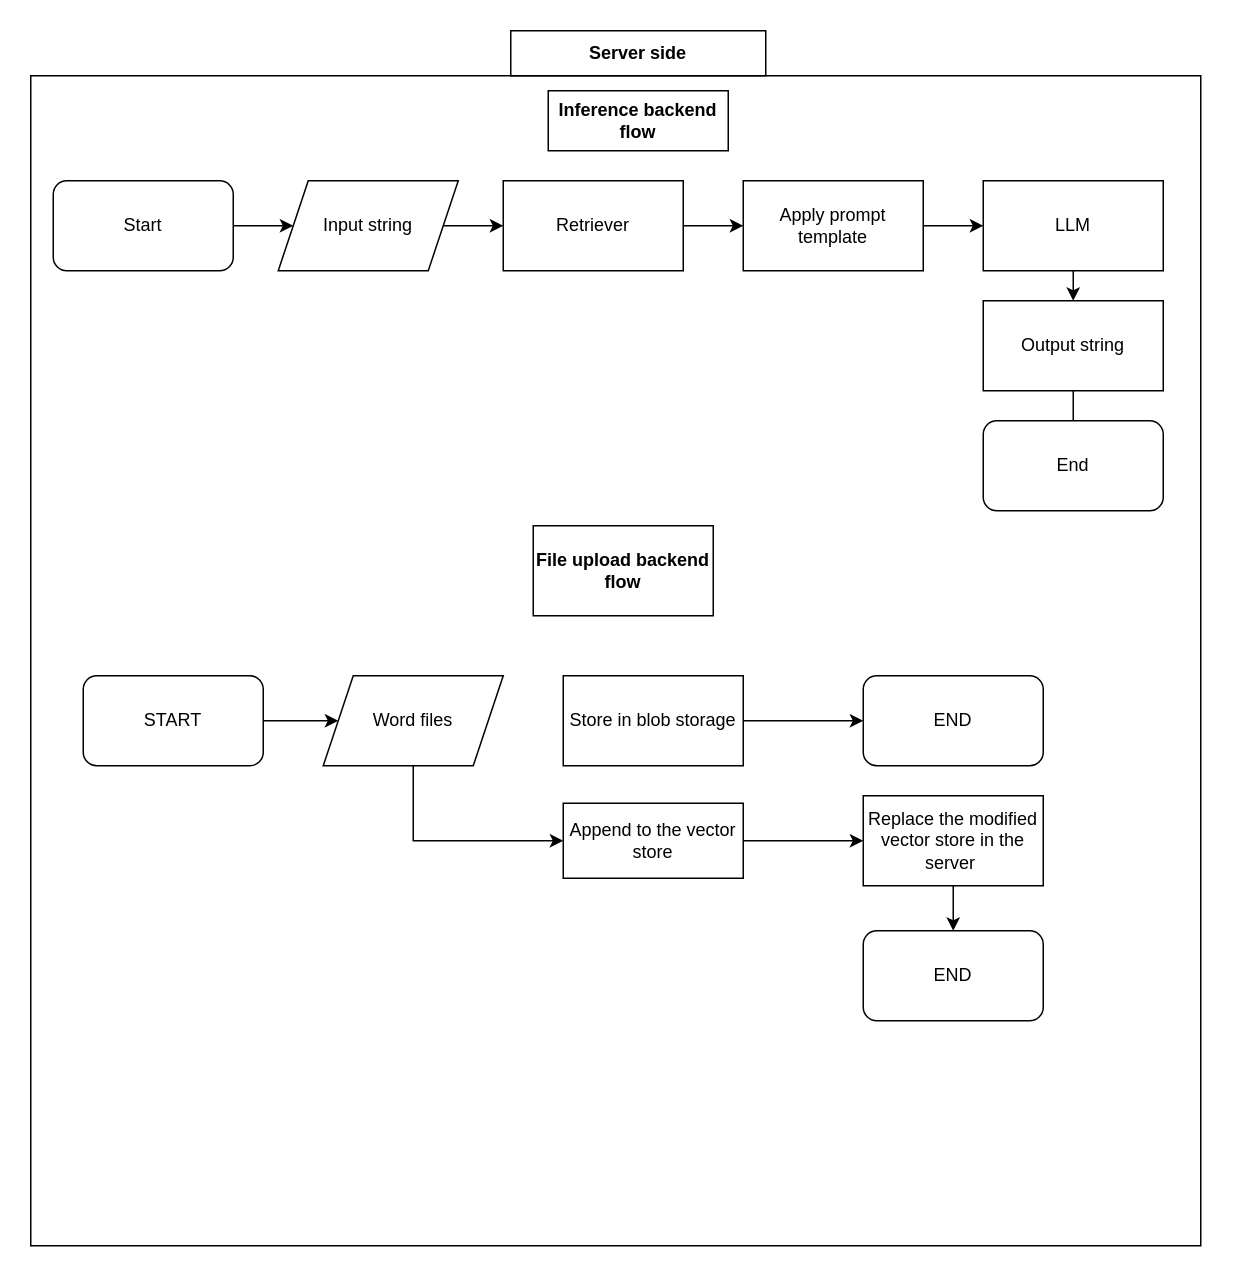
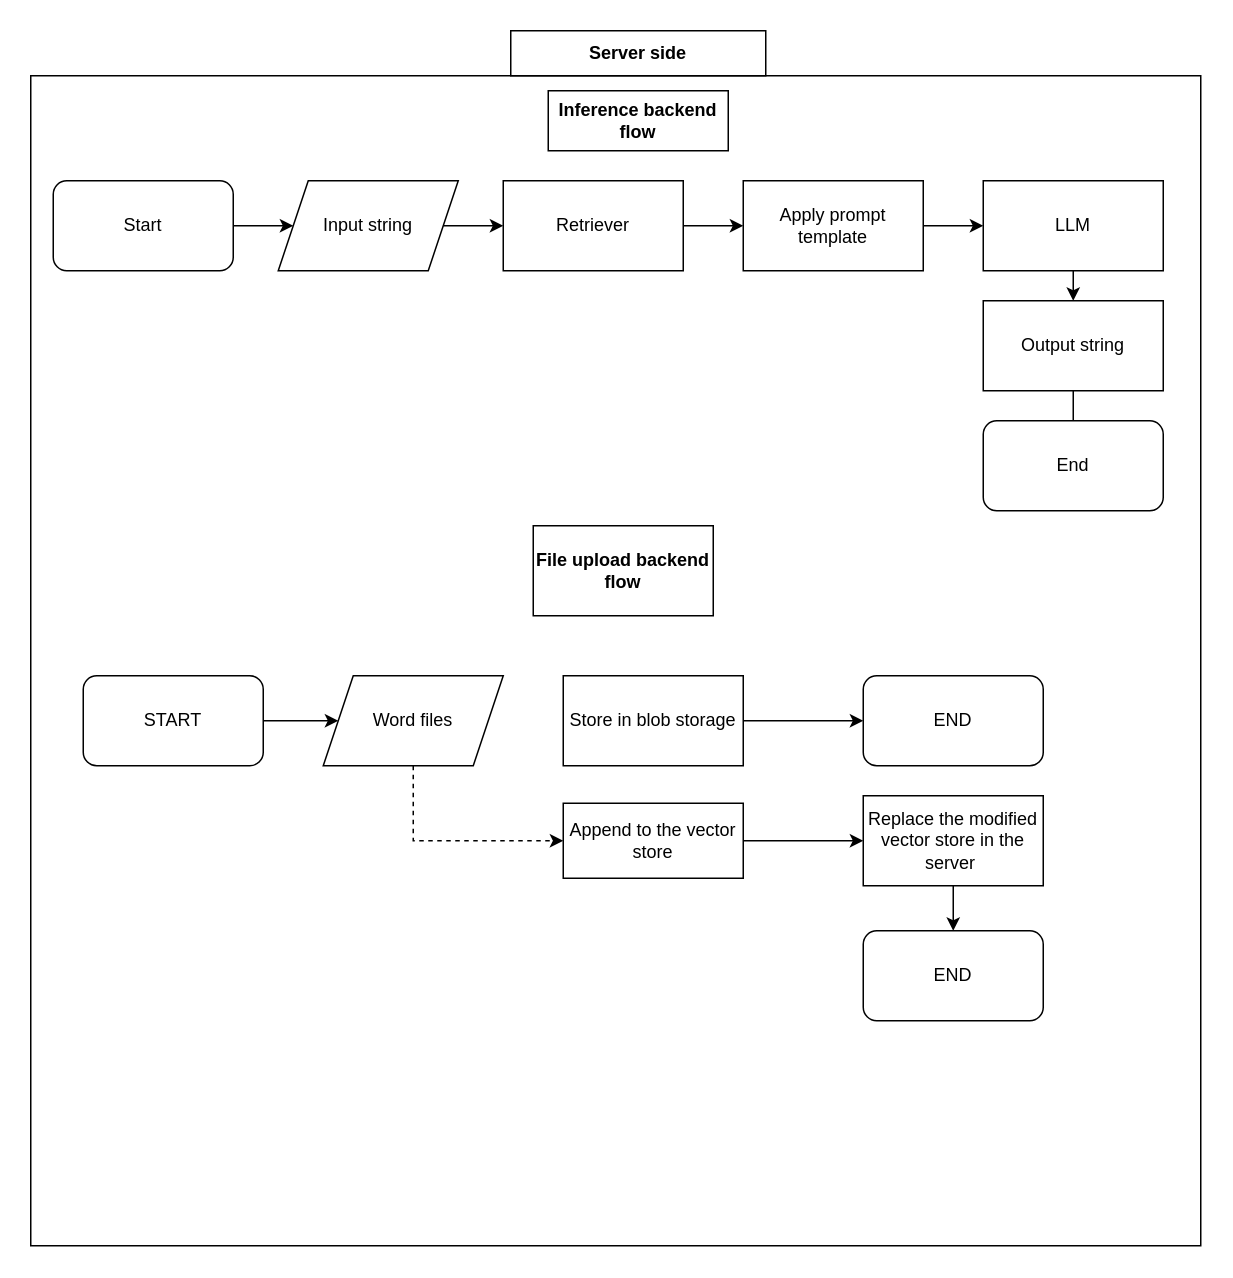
(446, 841) -> (446, 841)
